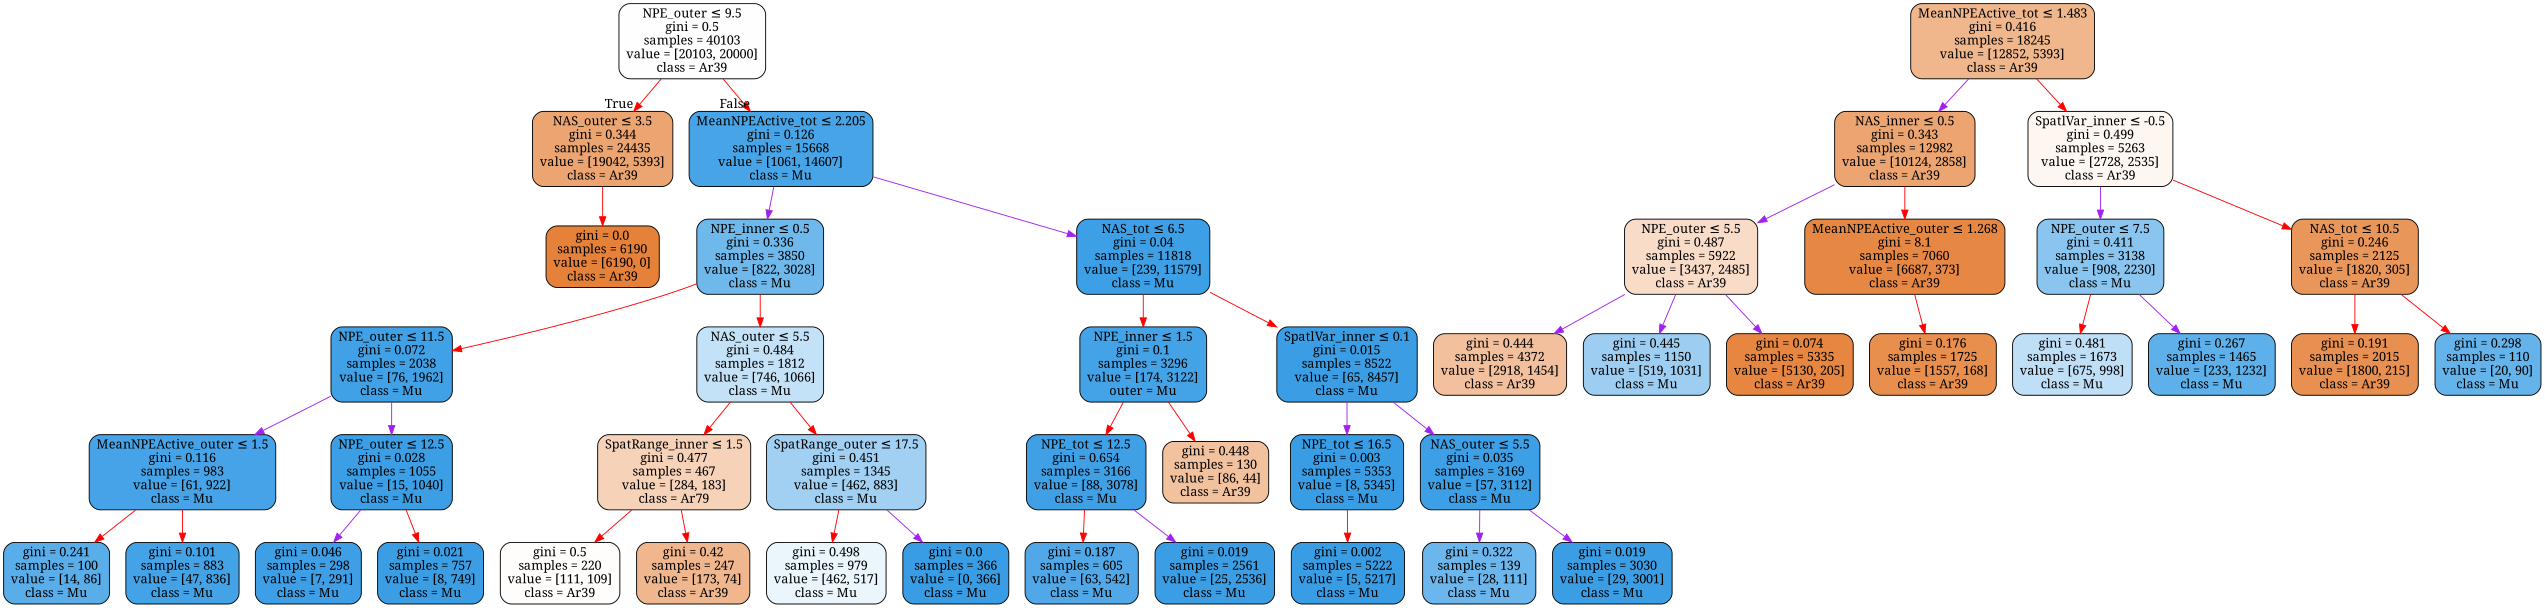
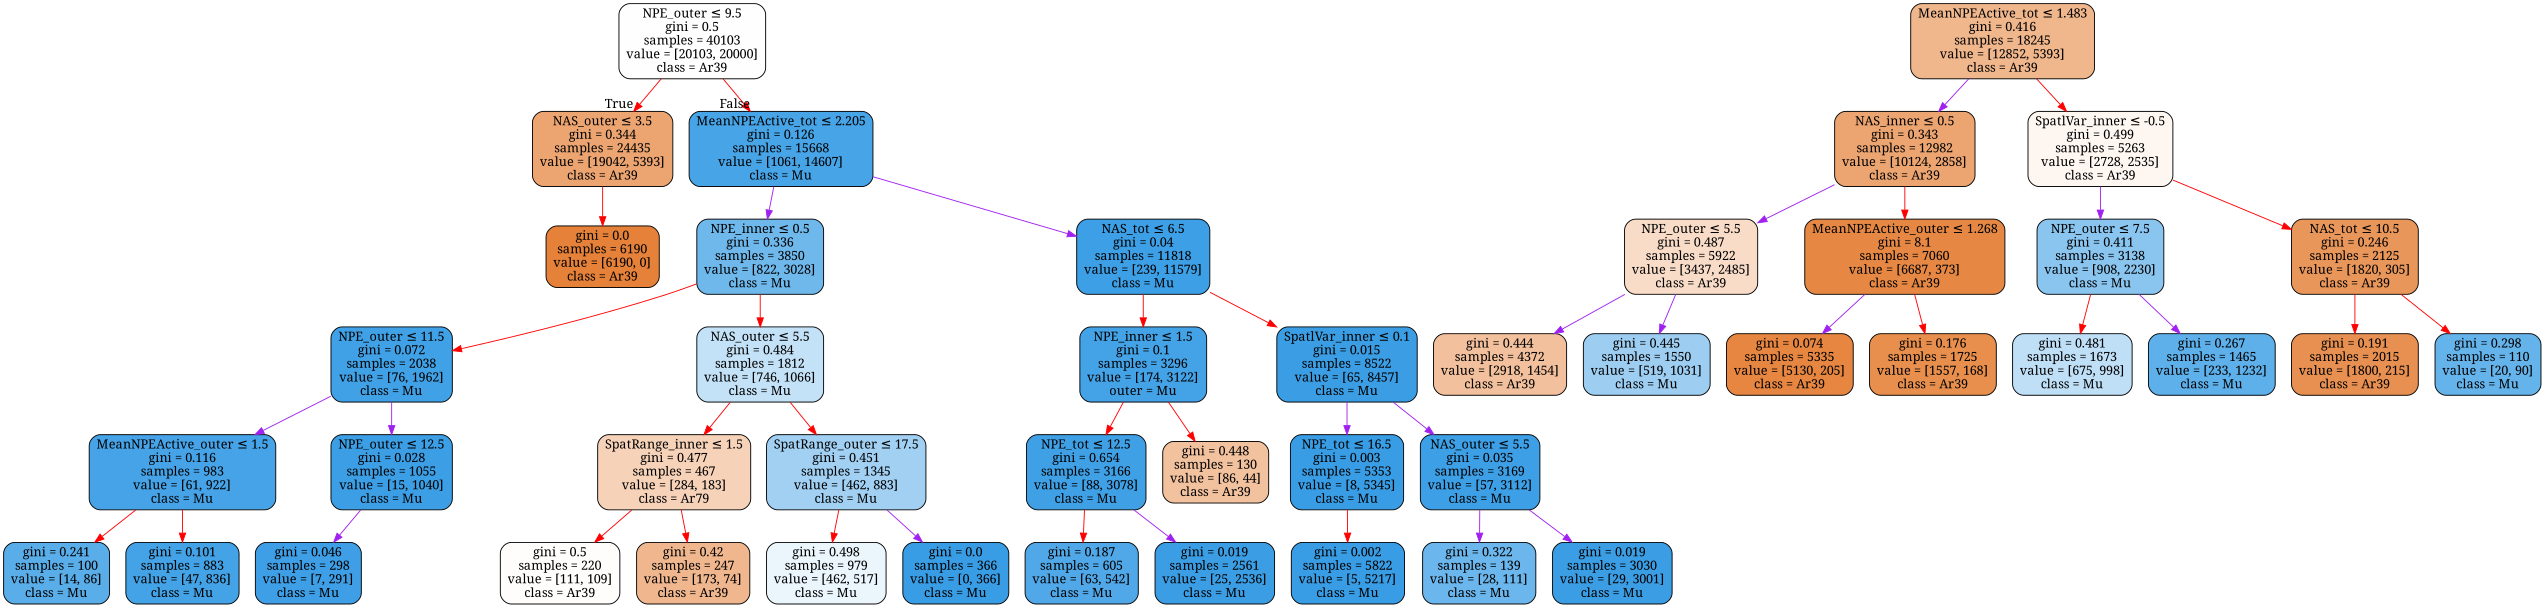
(1740, 311) -> (1847, 311)
(1647, 357) -> (1647, 357)
(1348, 566) -> (1348, 566)
(431, 573) -> none
